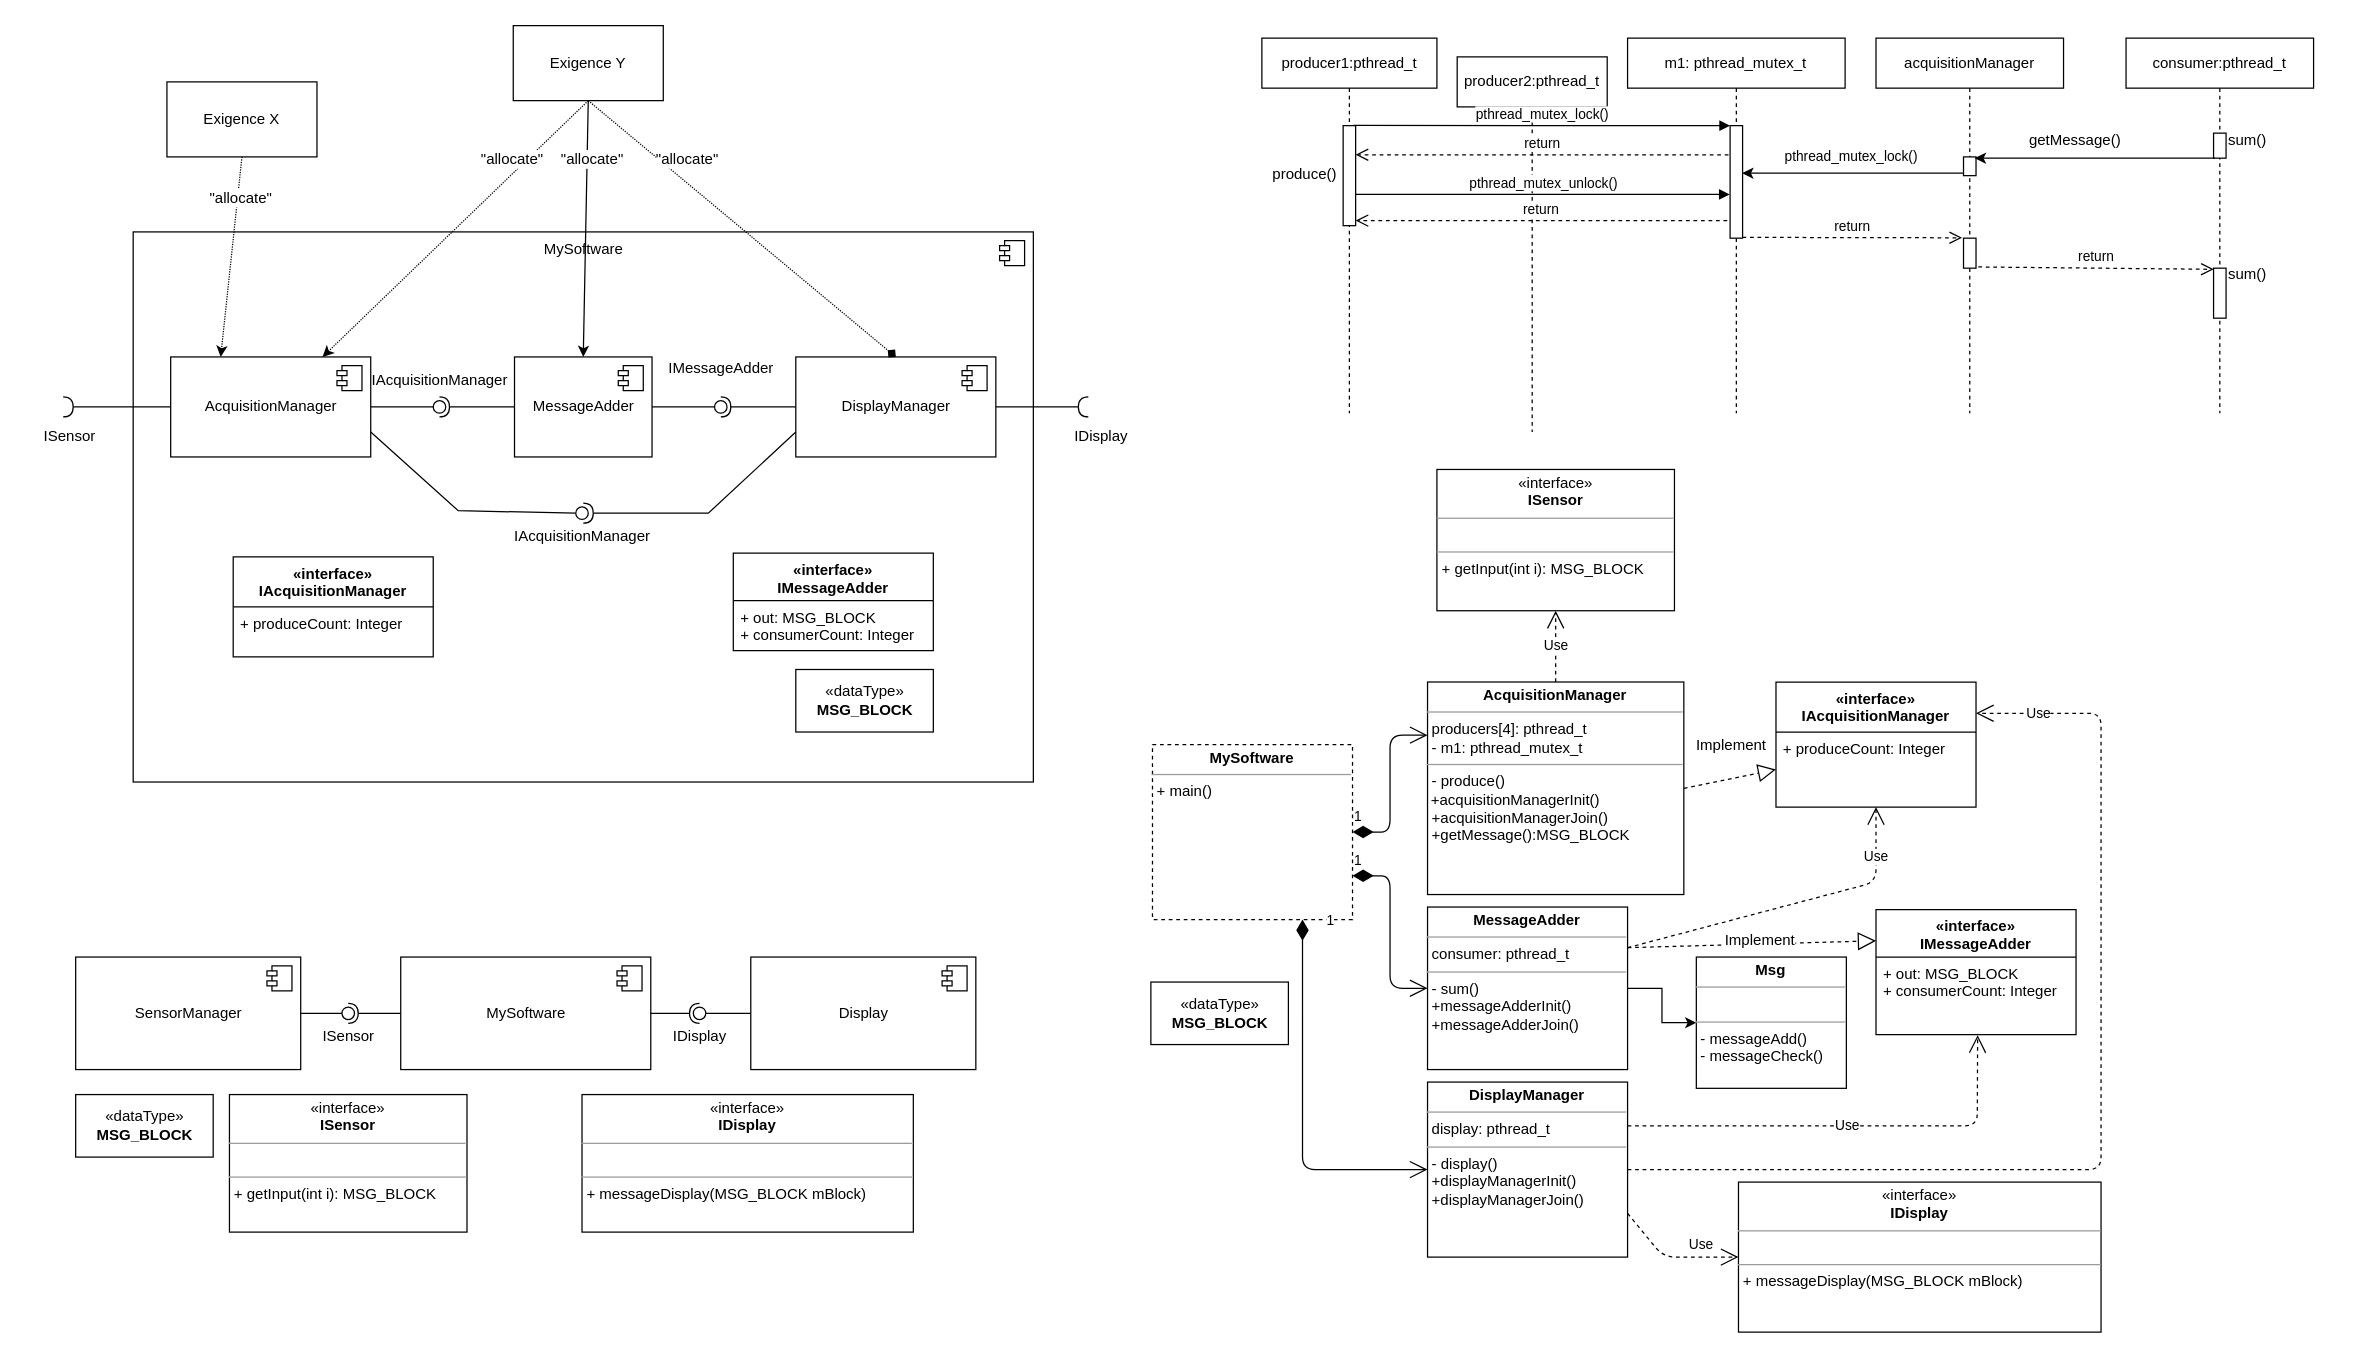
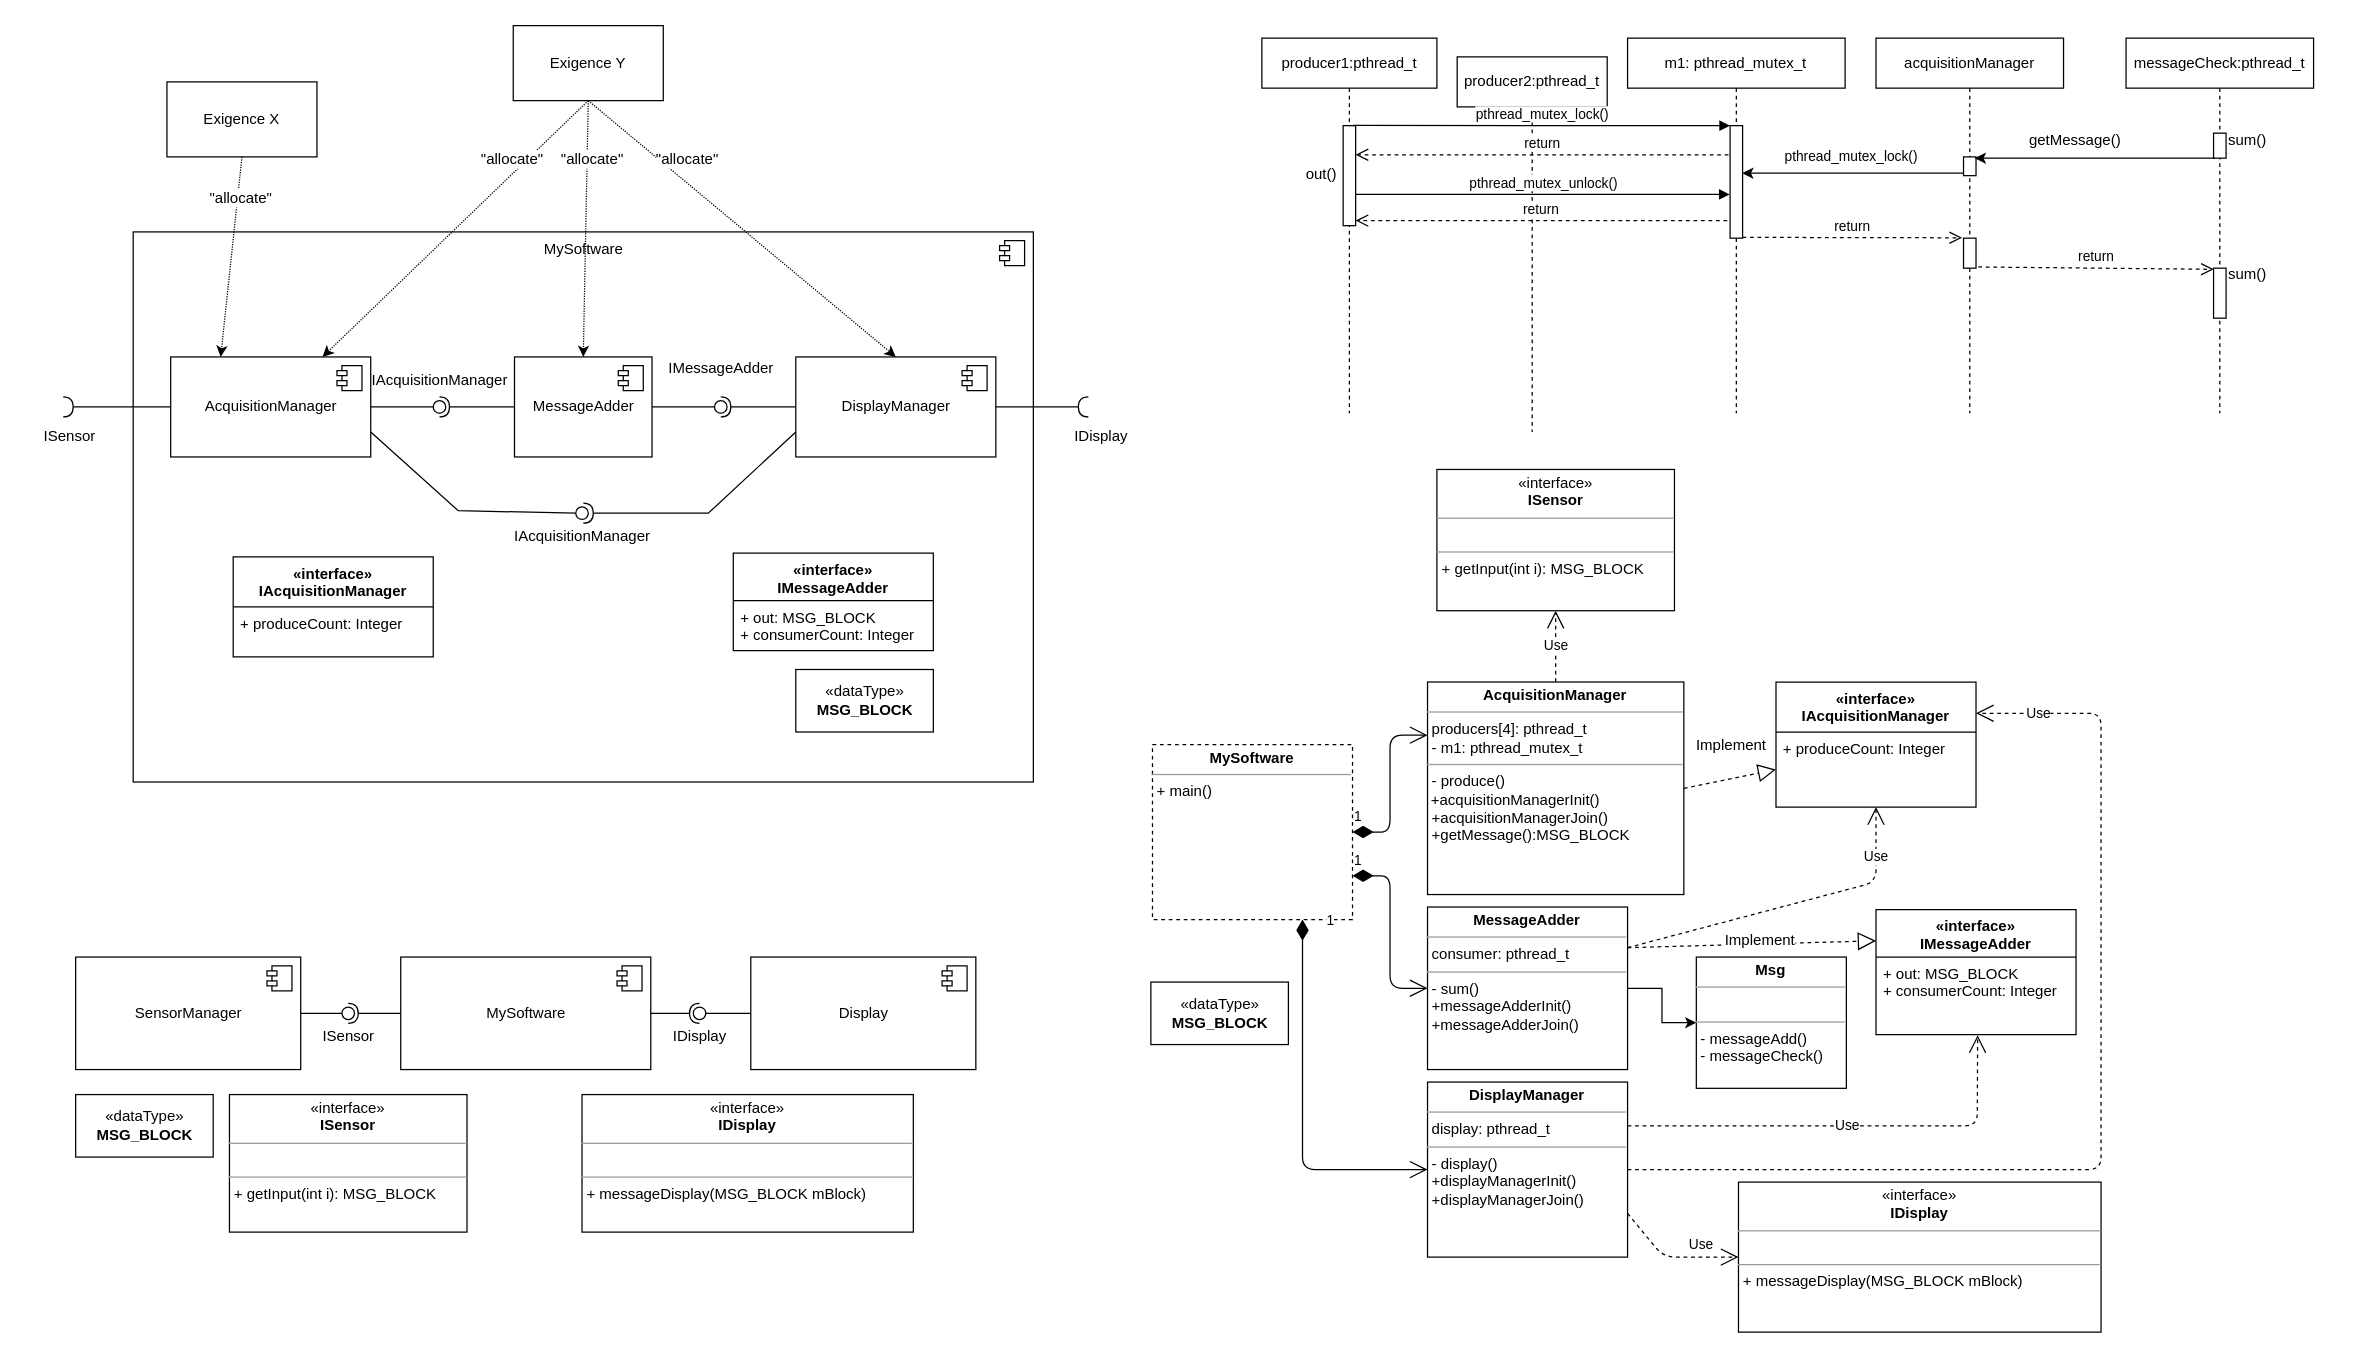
(2219, 63) -> (2219, 63)
(1299, 175) -> (1316, 175)
(585, 258) -> (585, 258)
(887, 350) -> (888, 350)
